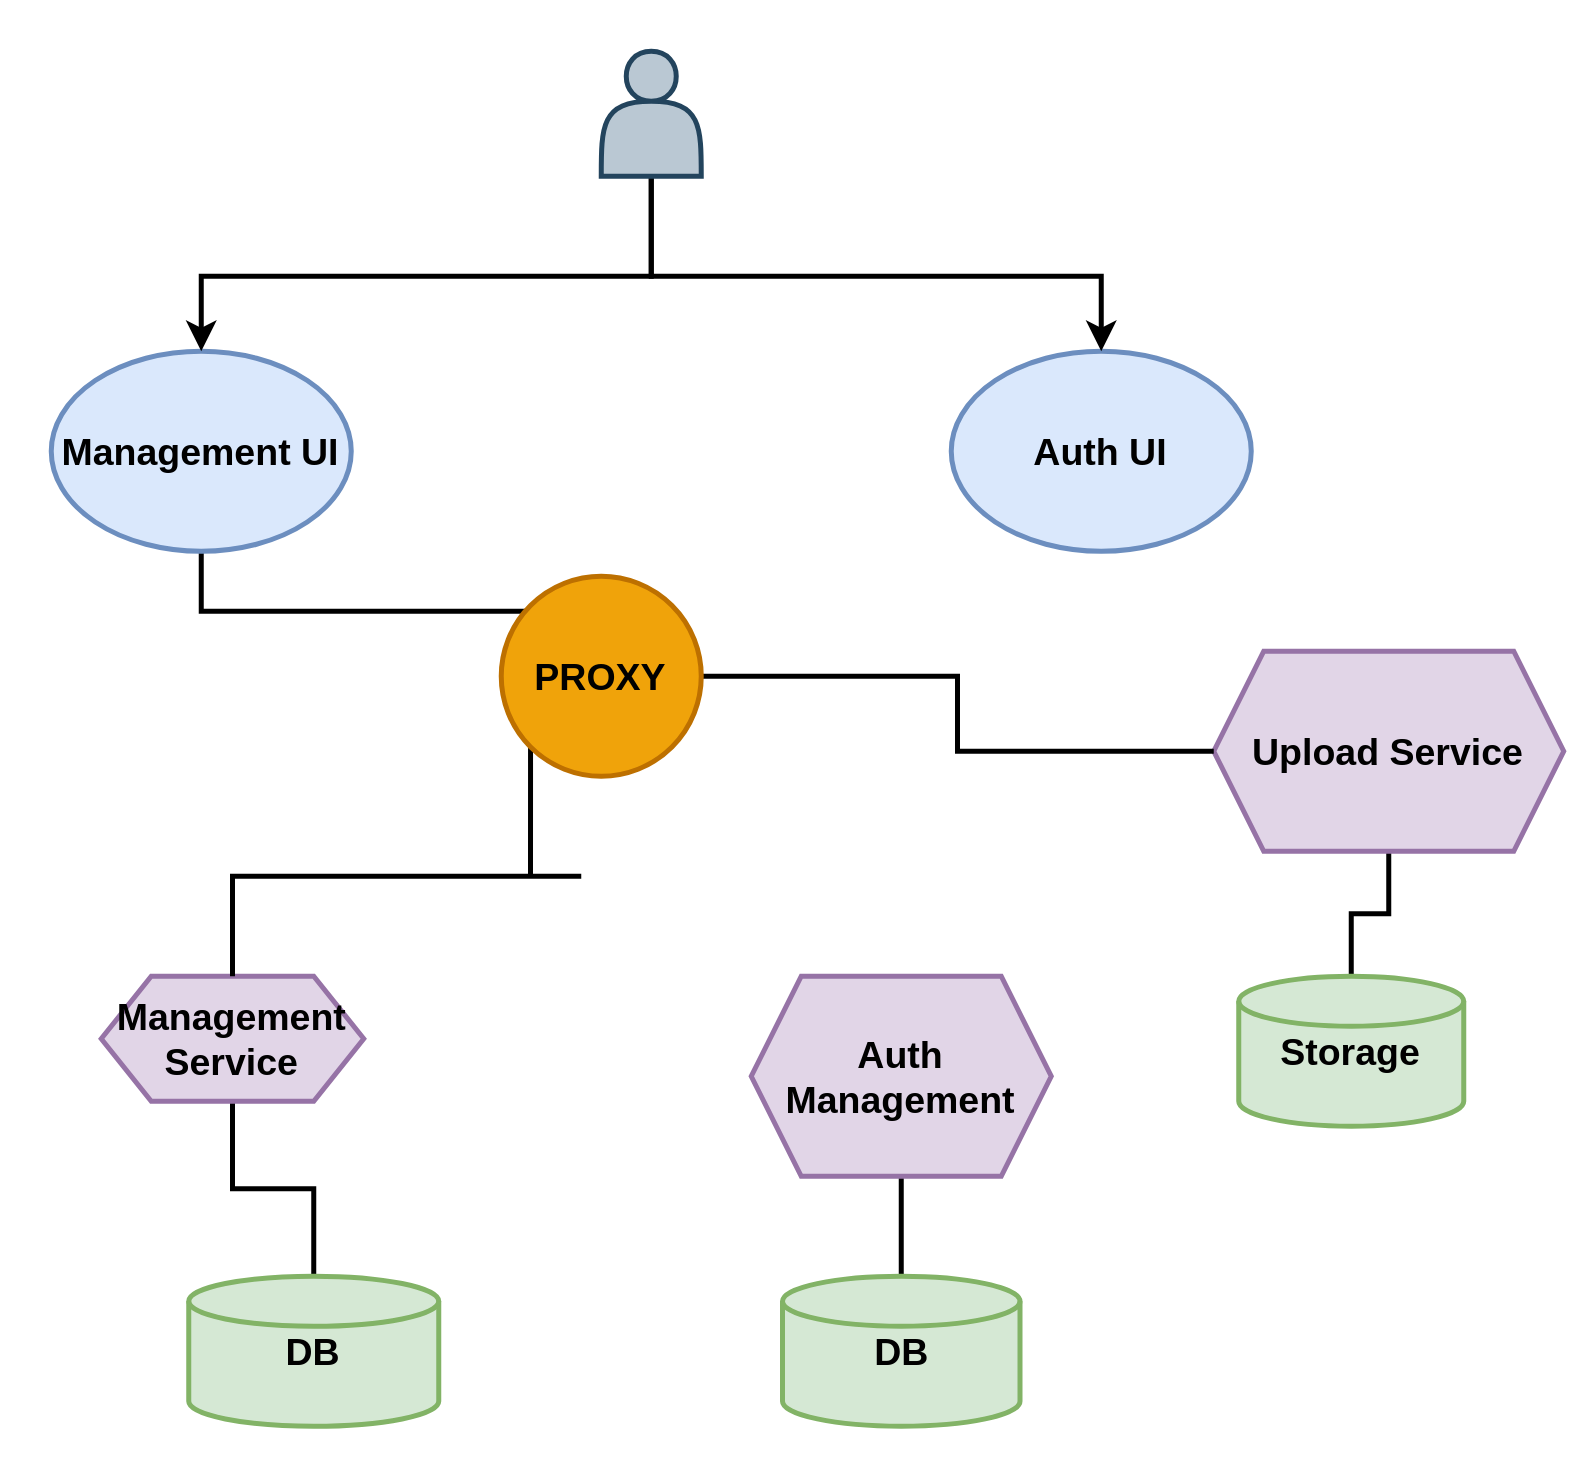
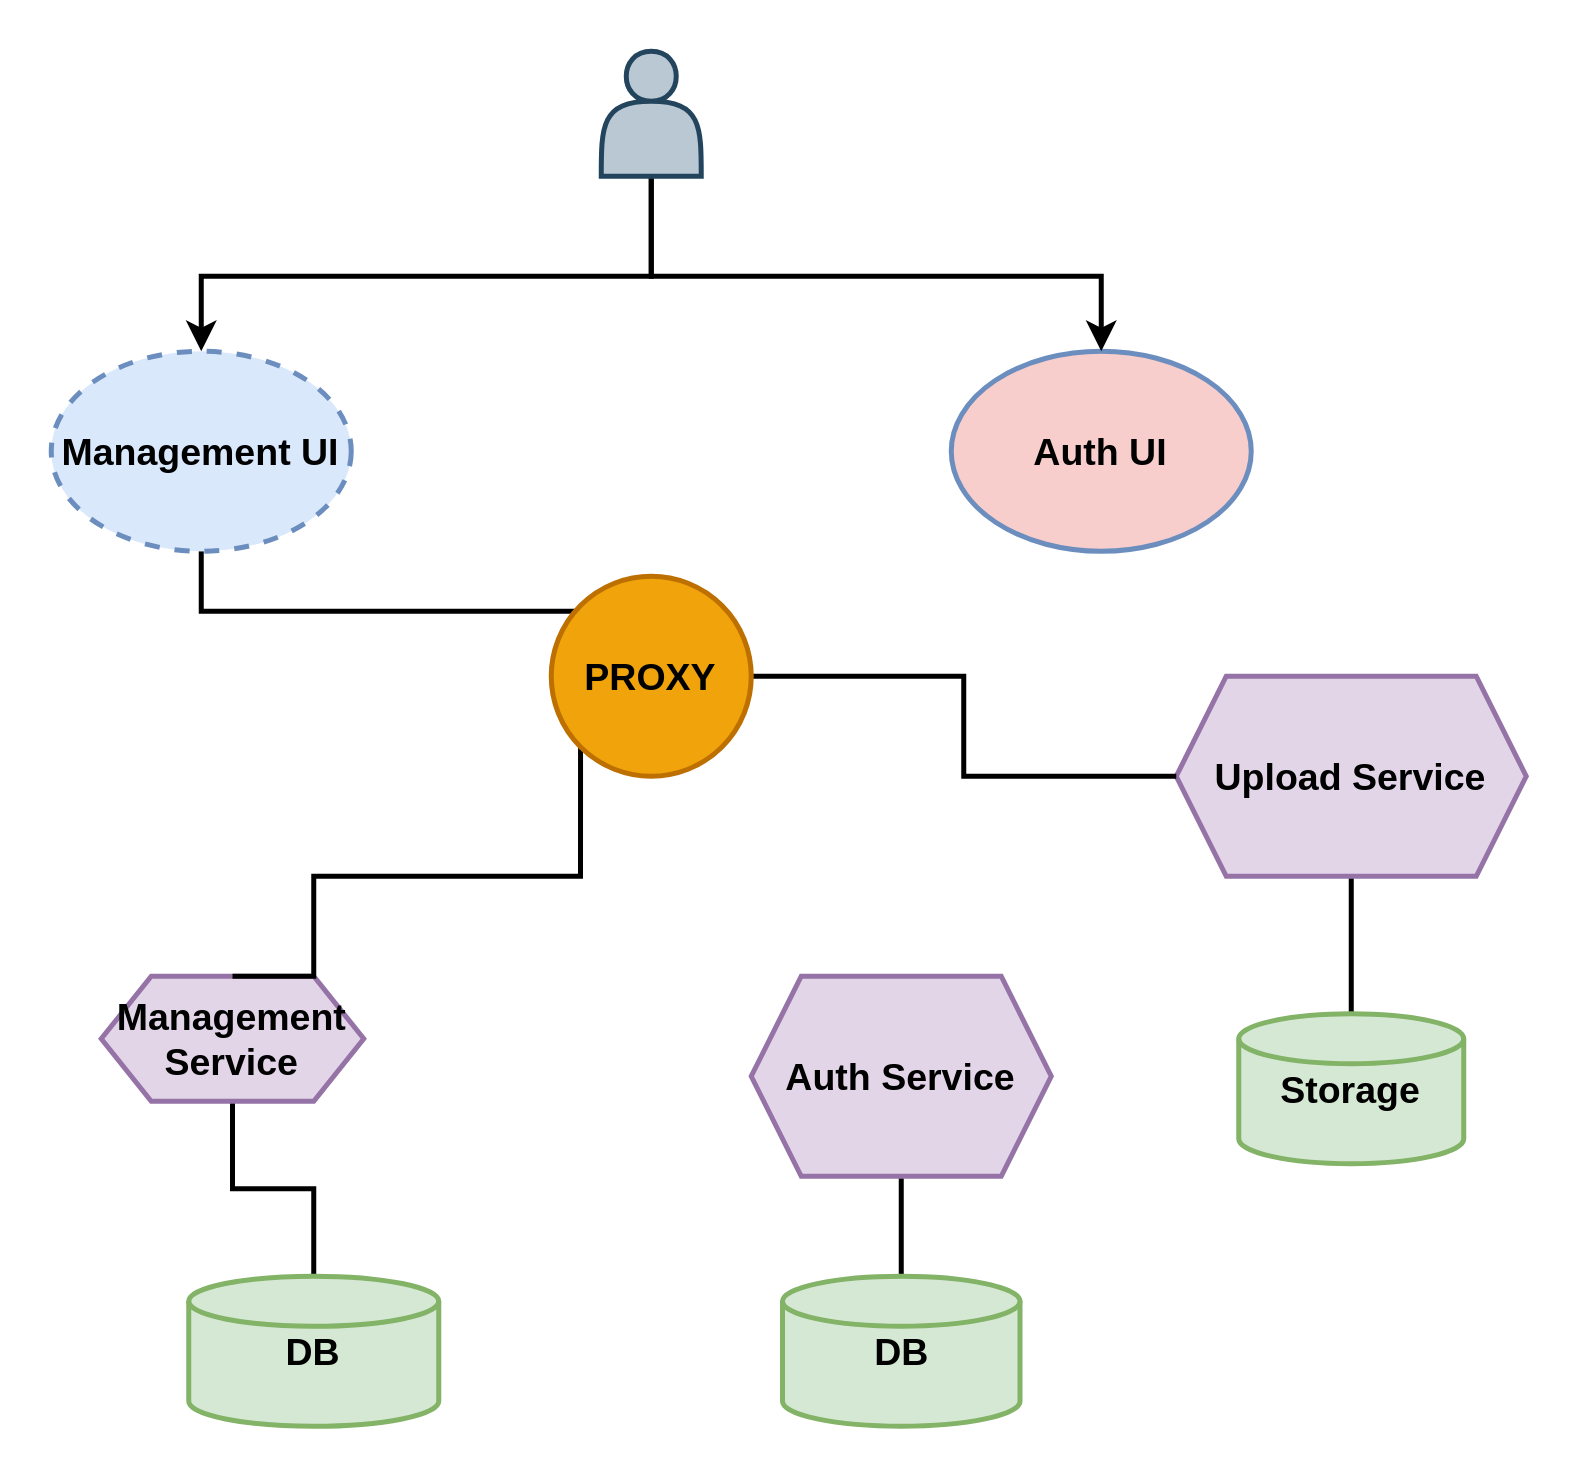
(201, 451) -> (201, 451)
(1101, 451) -> (1101, 451)
(601, 676) -> (651, 676)
(1389, 751) -> (1351, 776)
(1351, 1051) -> (1351, 1089)
(901, 1076) -> (901, 1076)
